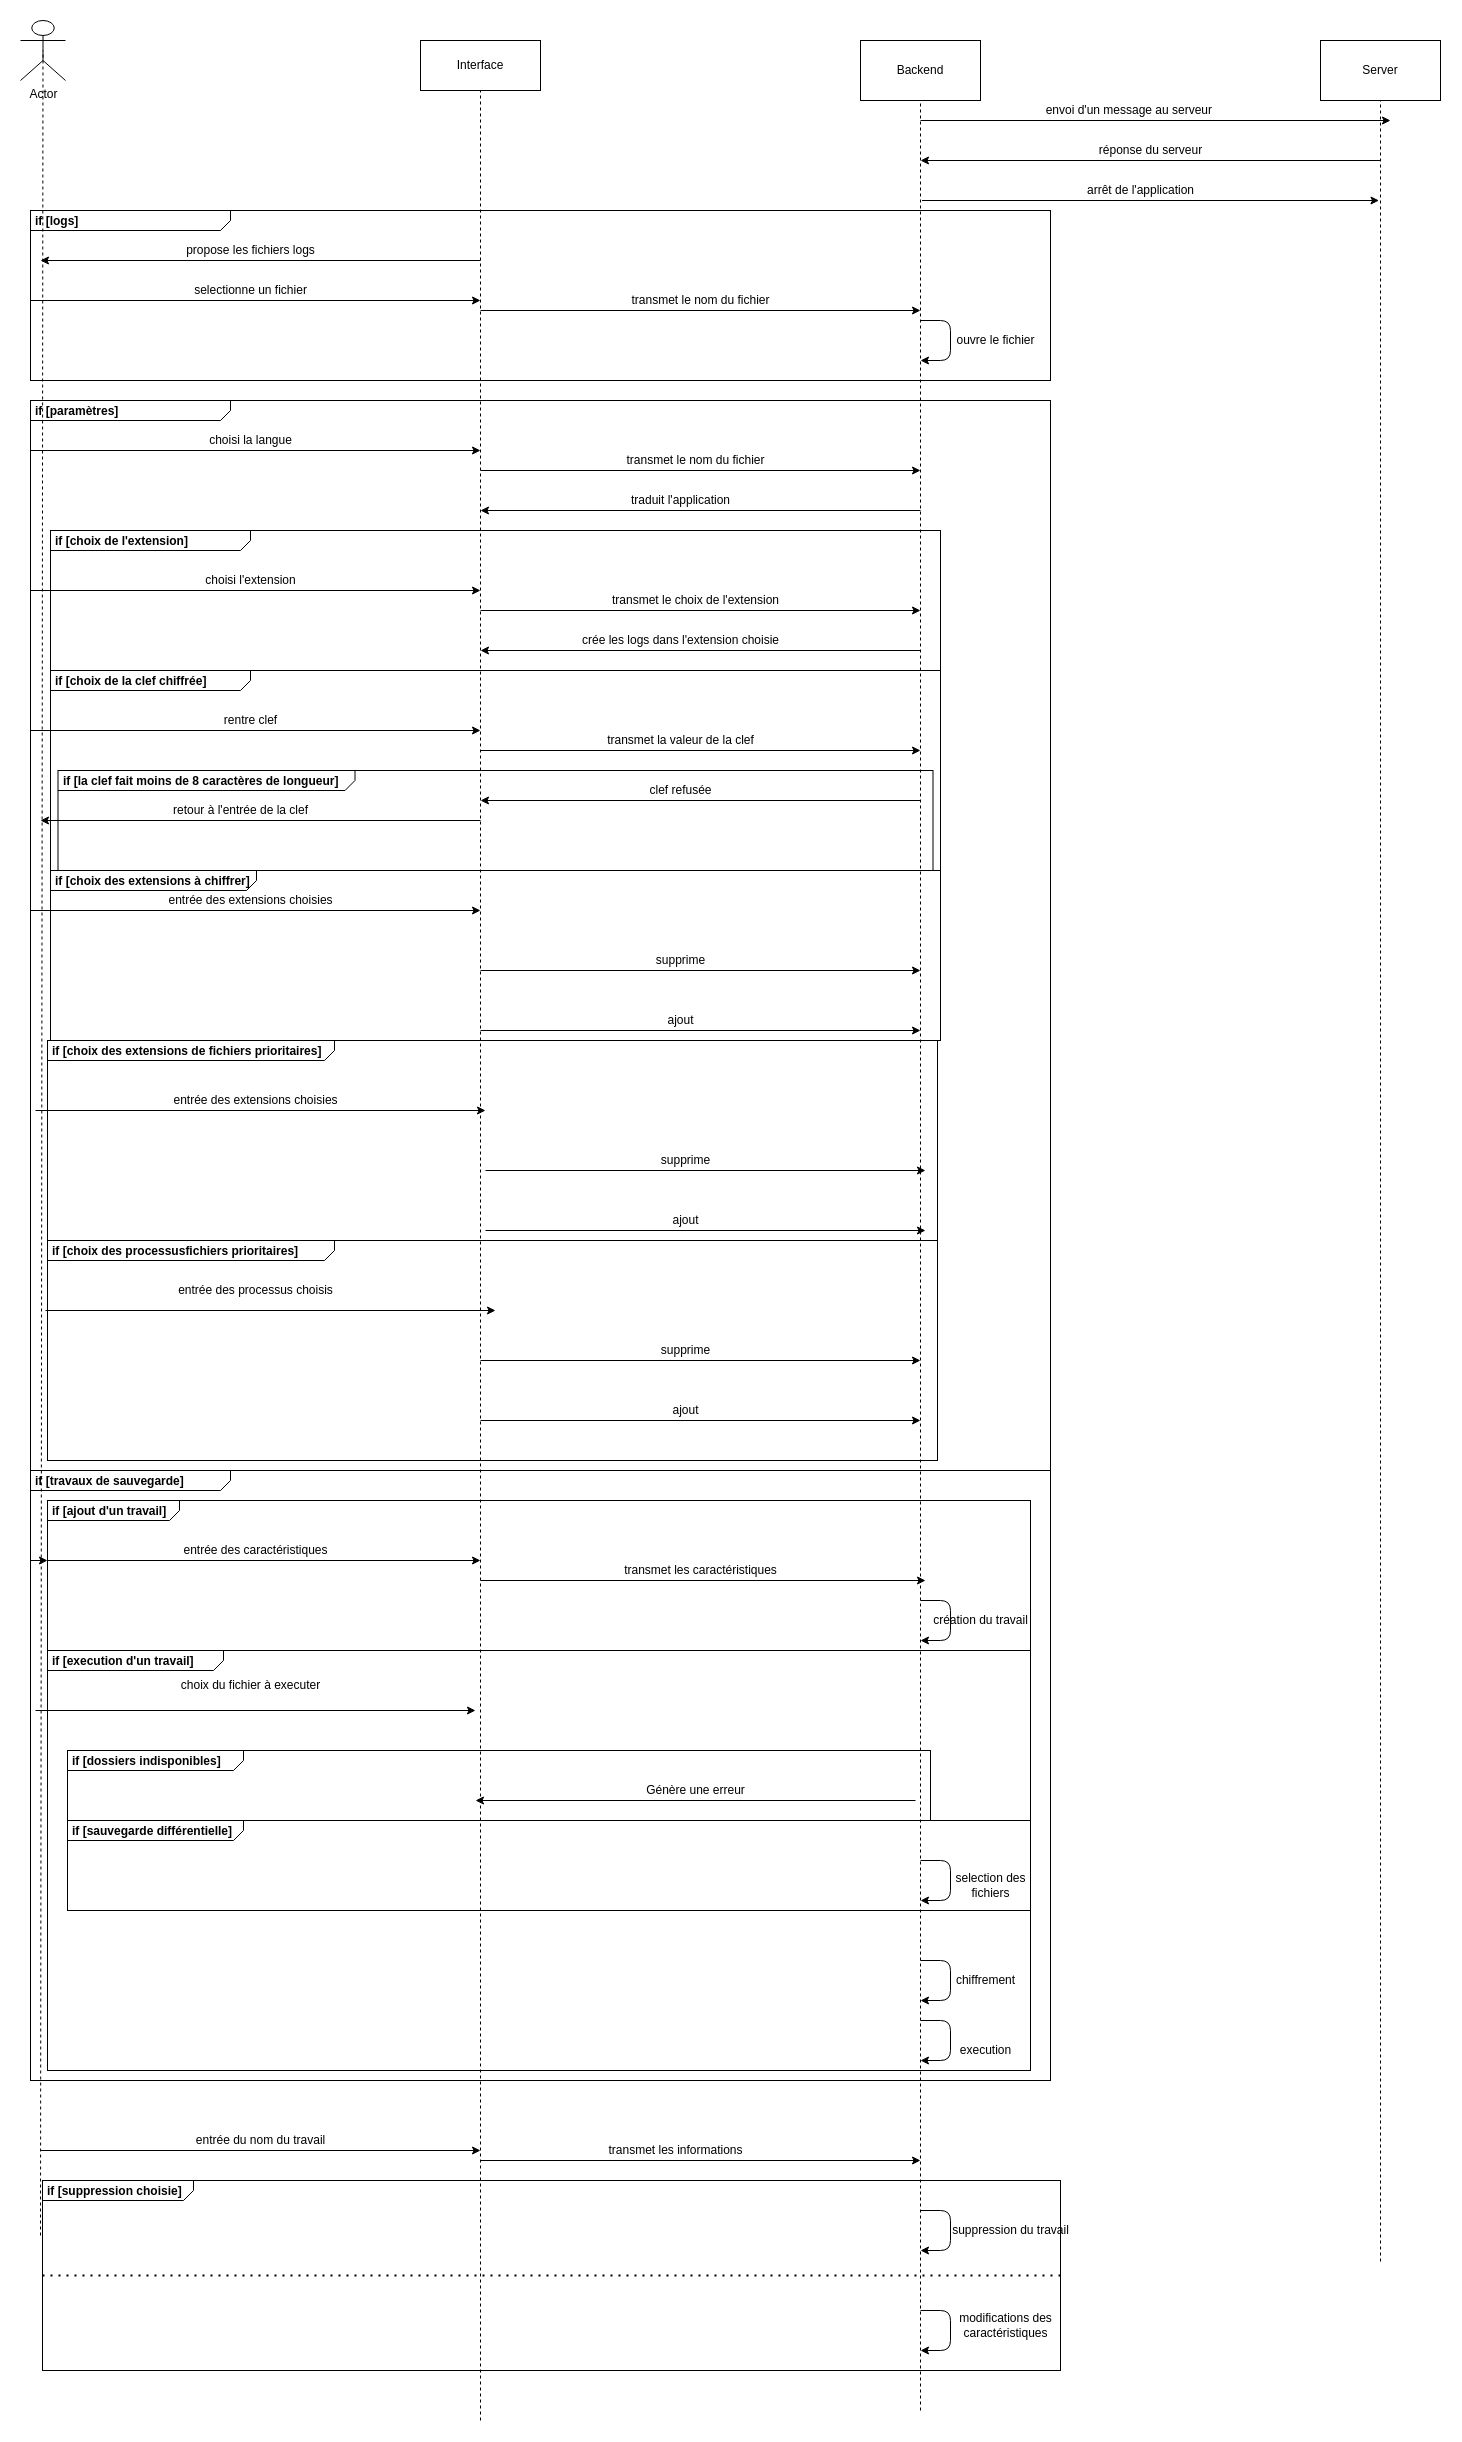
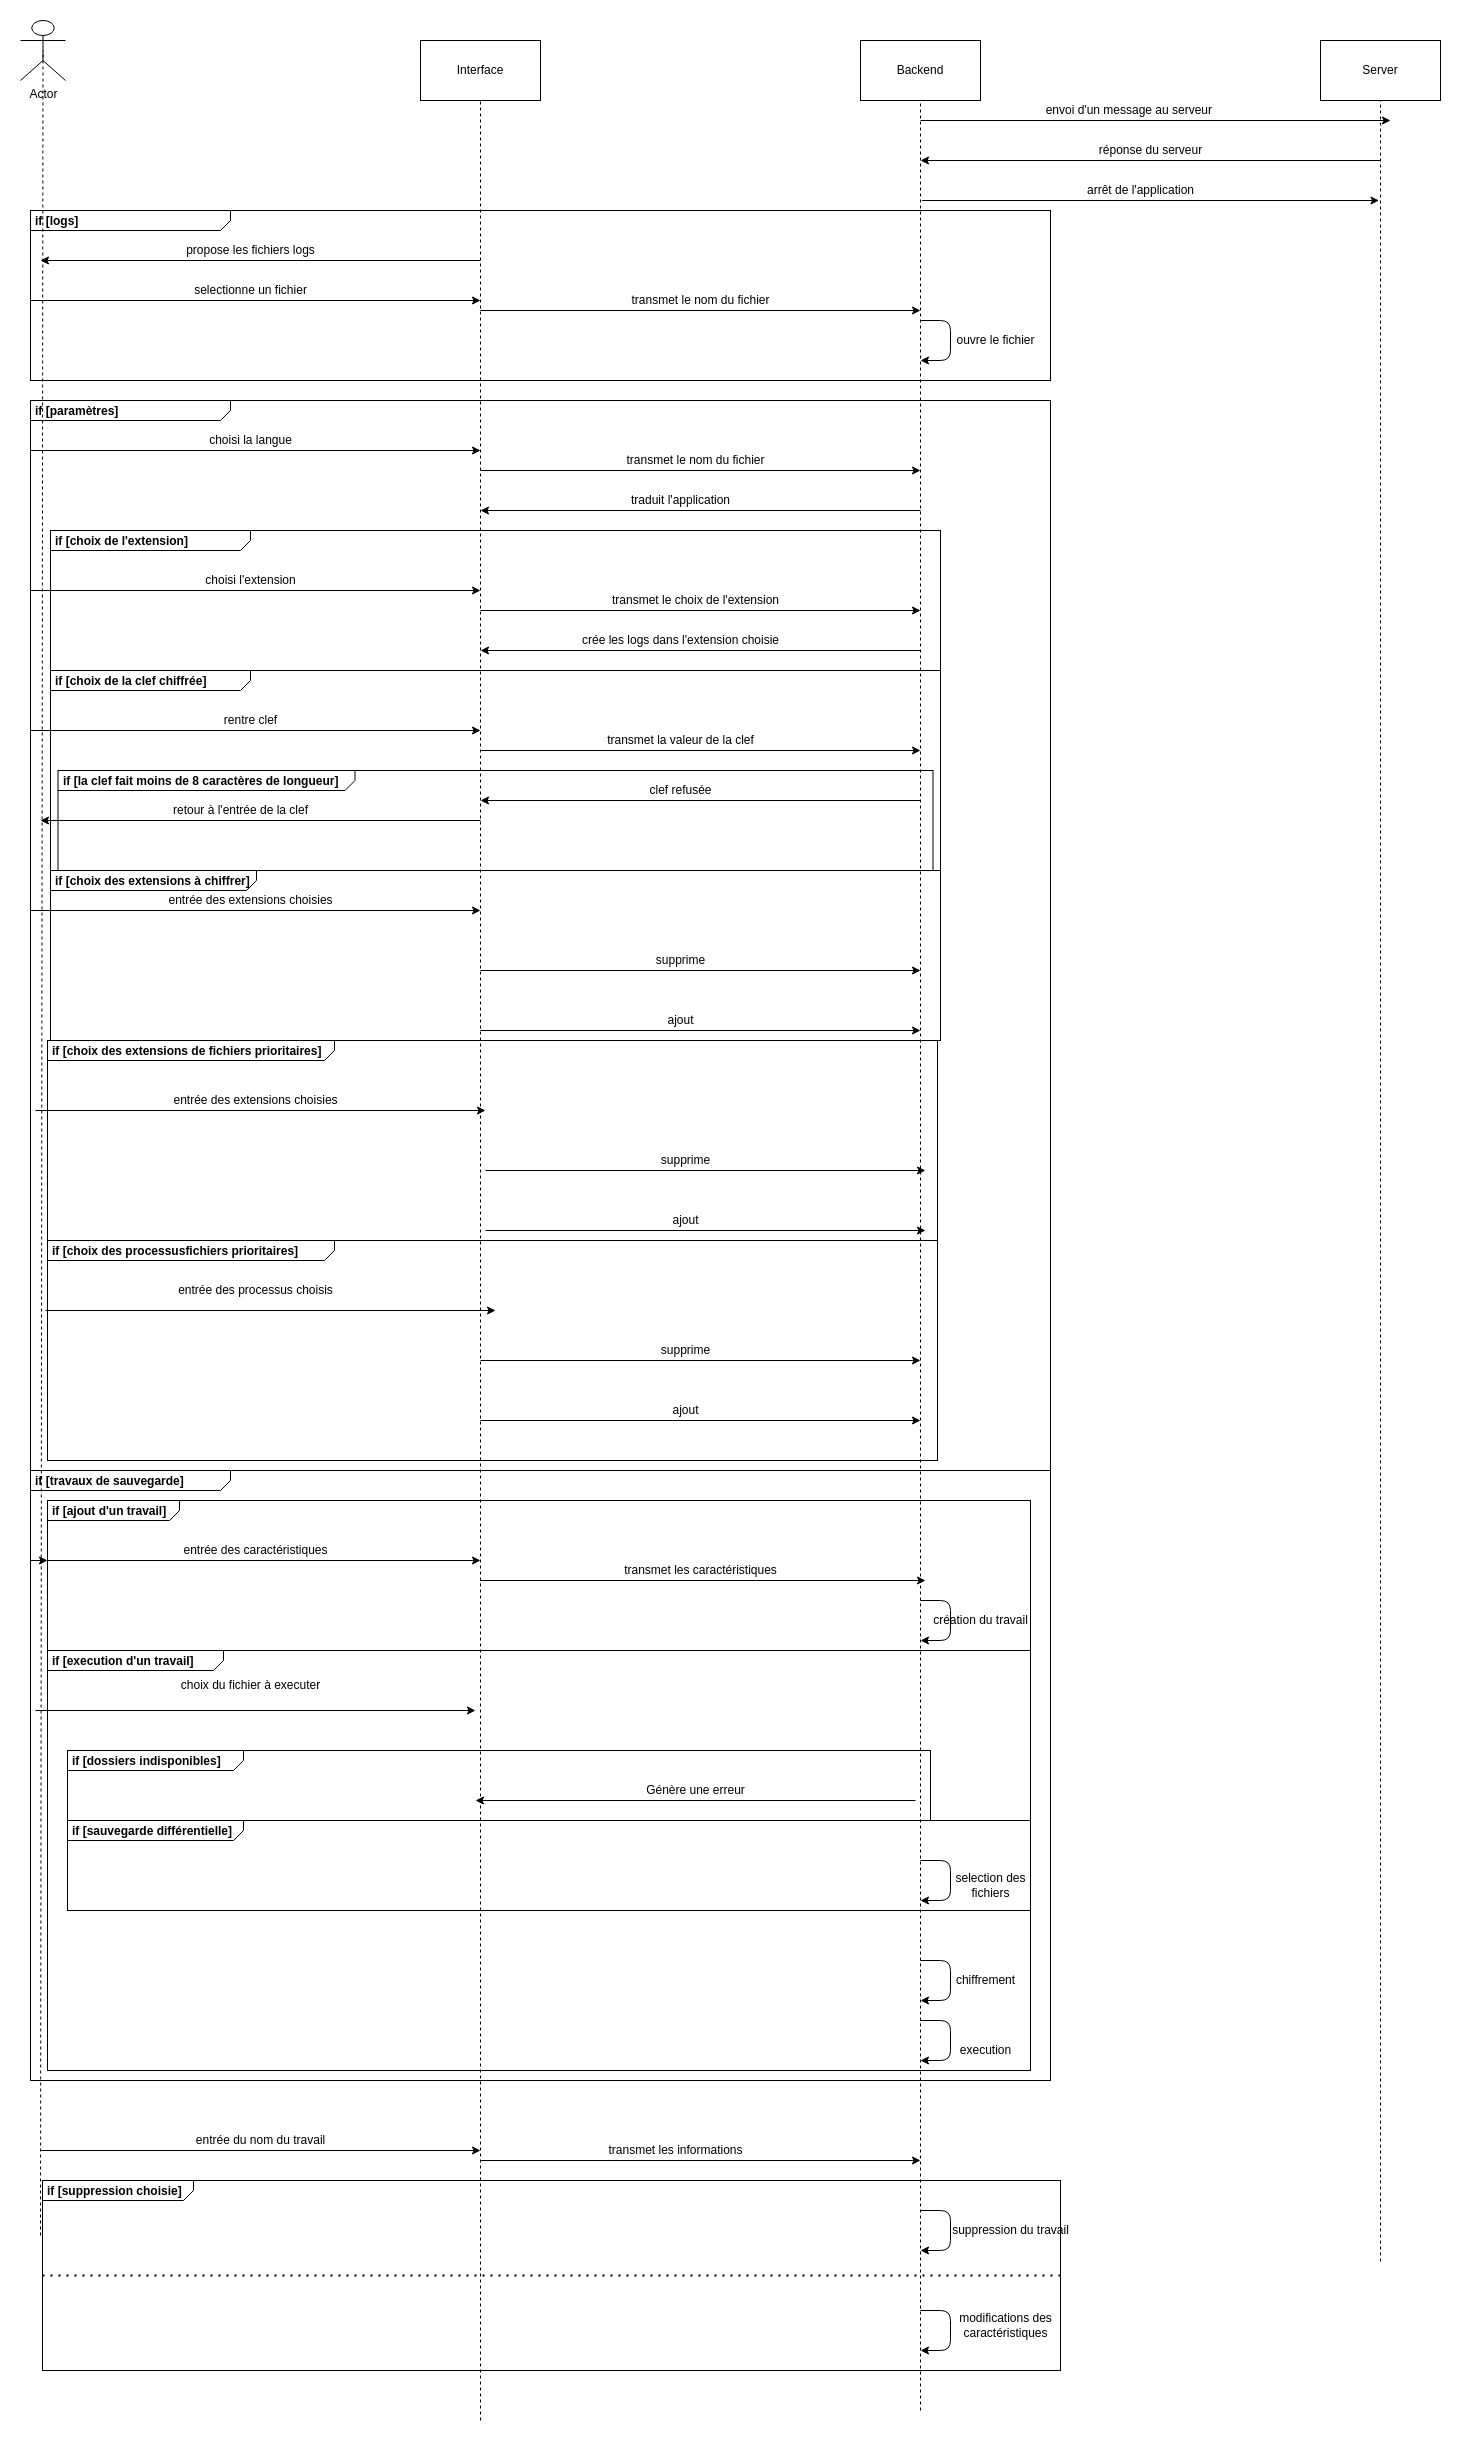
(481, 66) -> (481, 71)
